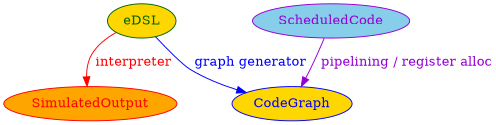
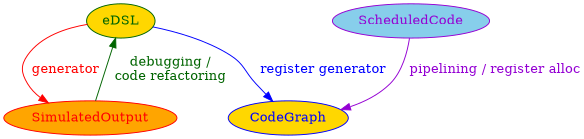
(132, 62) -> (64, 69)
(248, 62) -> (321, 69)
none -> (104, 74)
